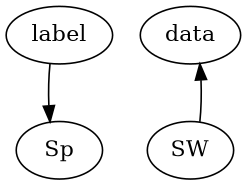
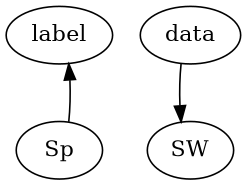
(49, 85) -> (70, 101)
(201, 101) -> (180, 85)
